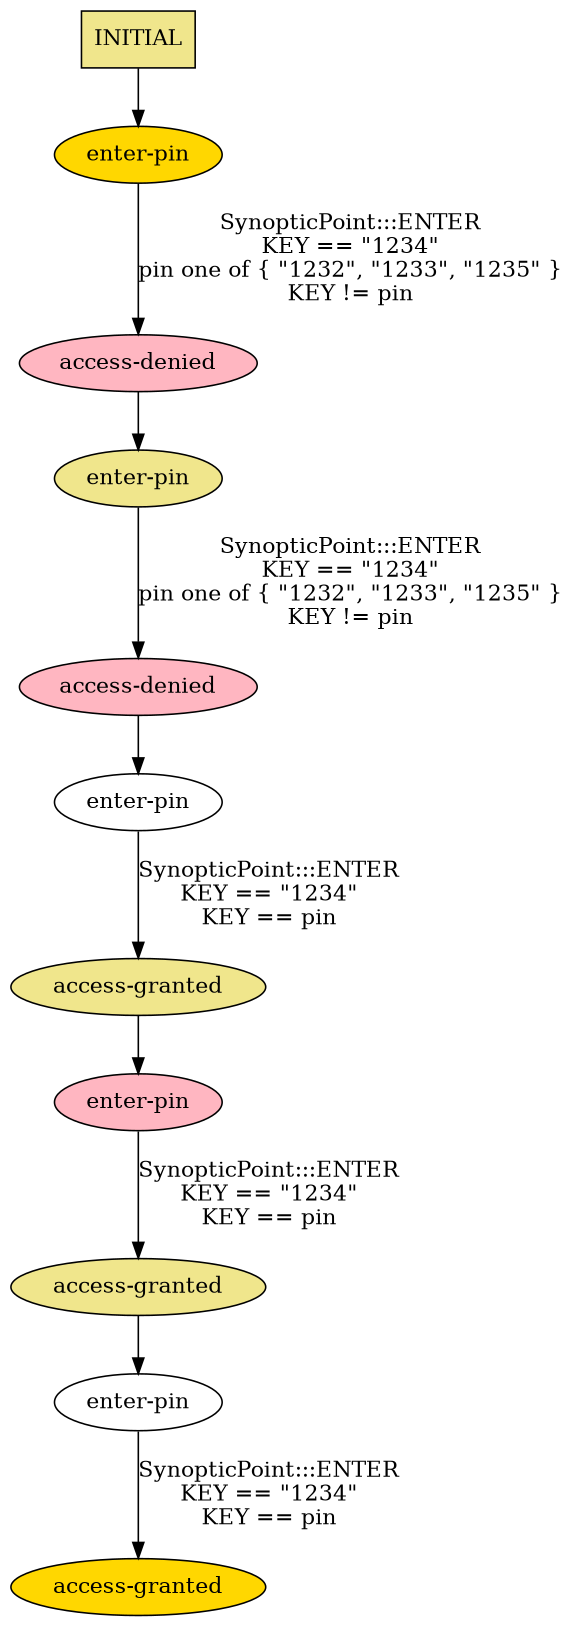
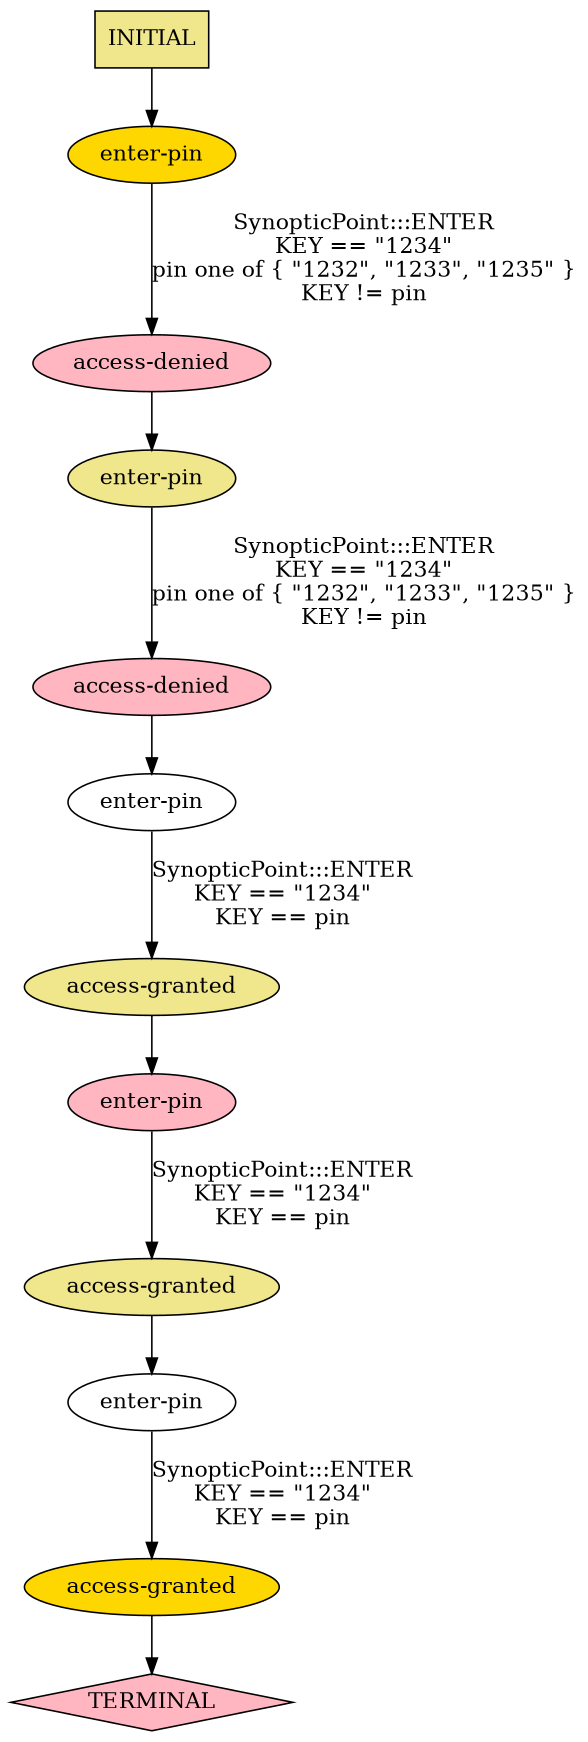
none -> (152, 1702)
